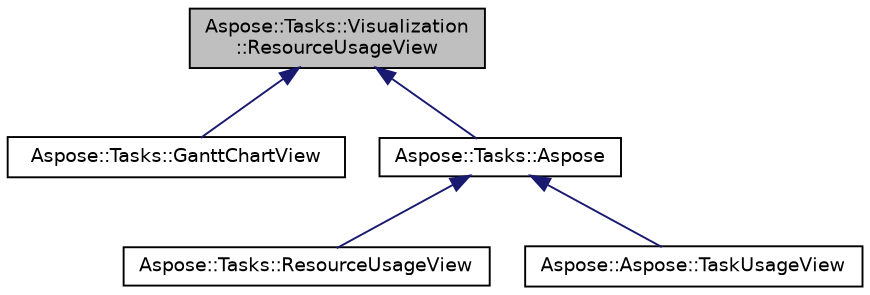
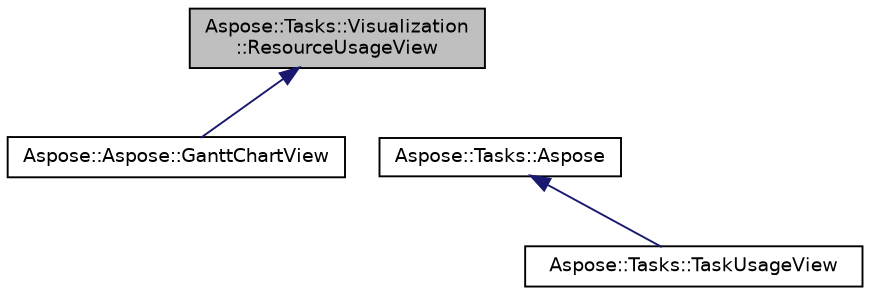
(435, 109) -> none
(176, 157) -> (176, 157)
(307, 266) -> none
(694, 266) -> (694, 266)
